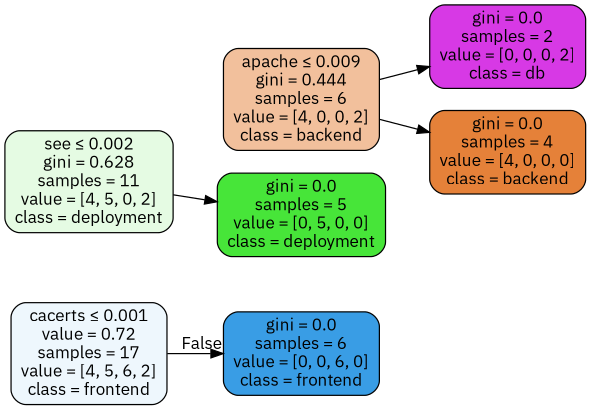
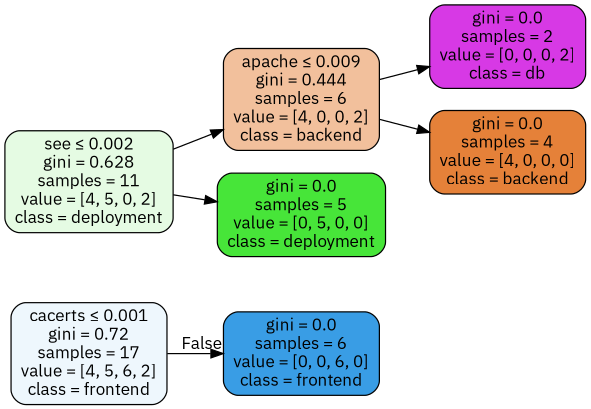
none -> (192, 142)
(89, 335) -> (89, 335)
